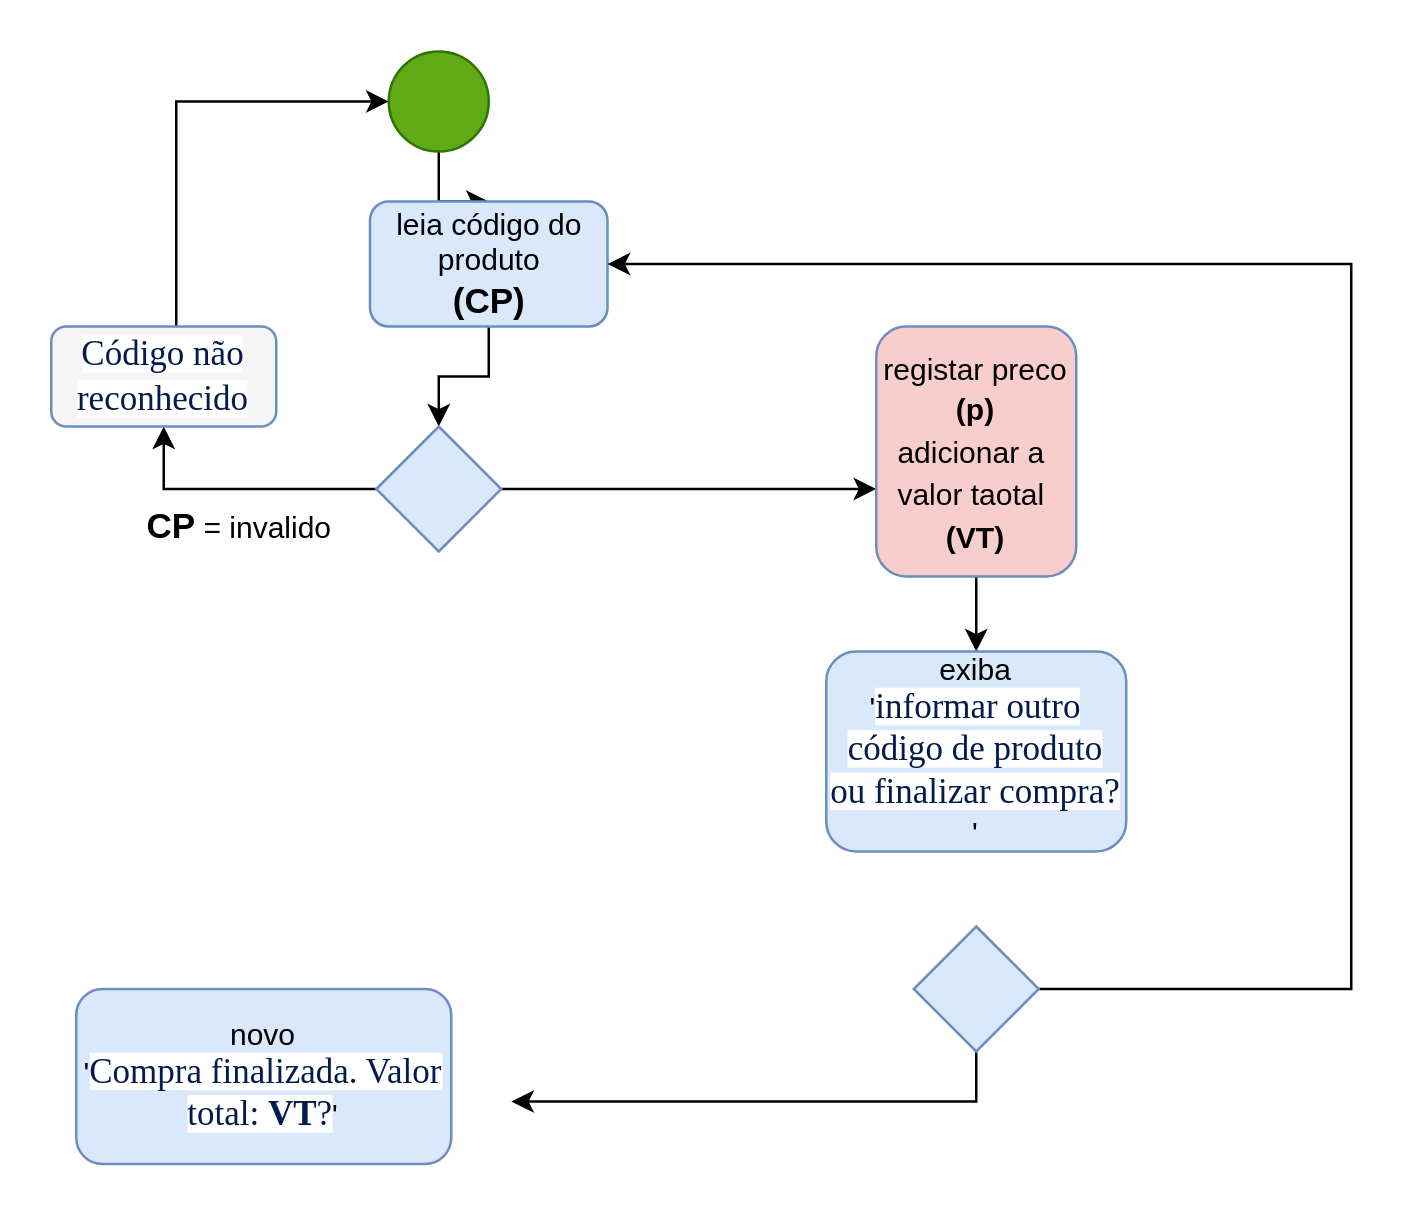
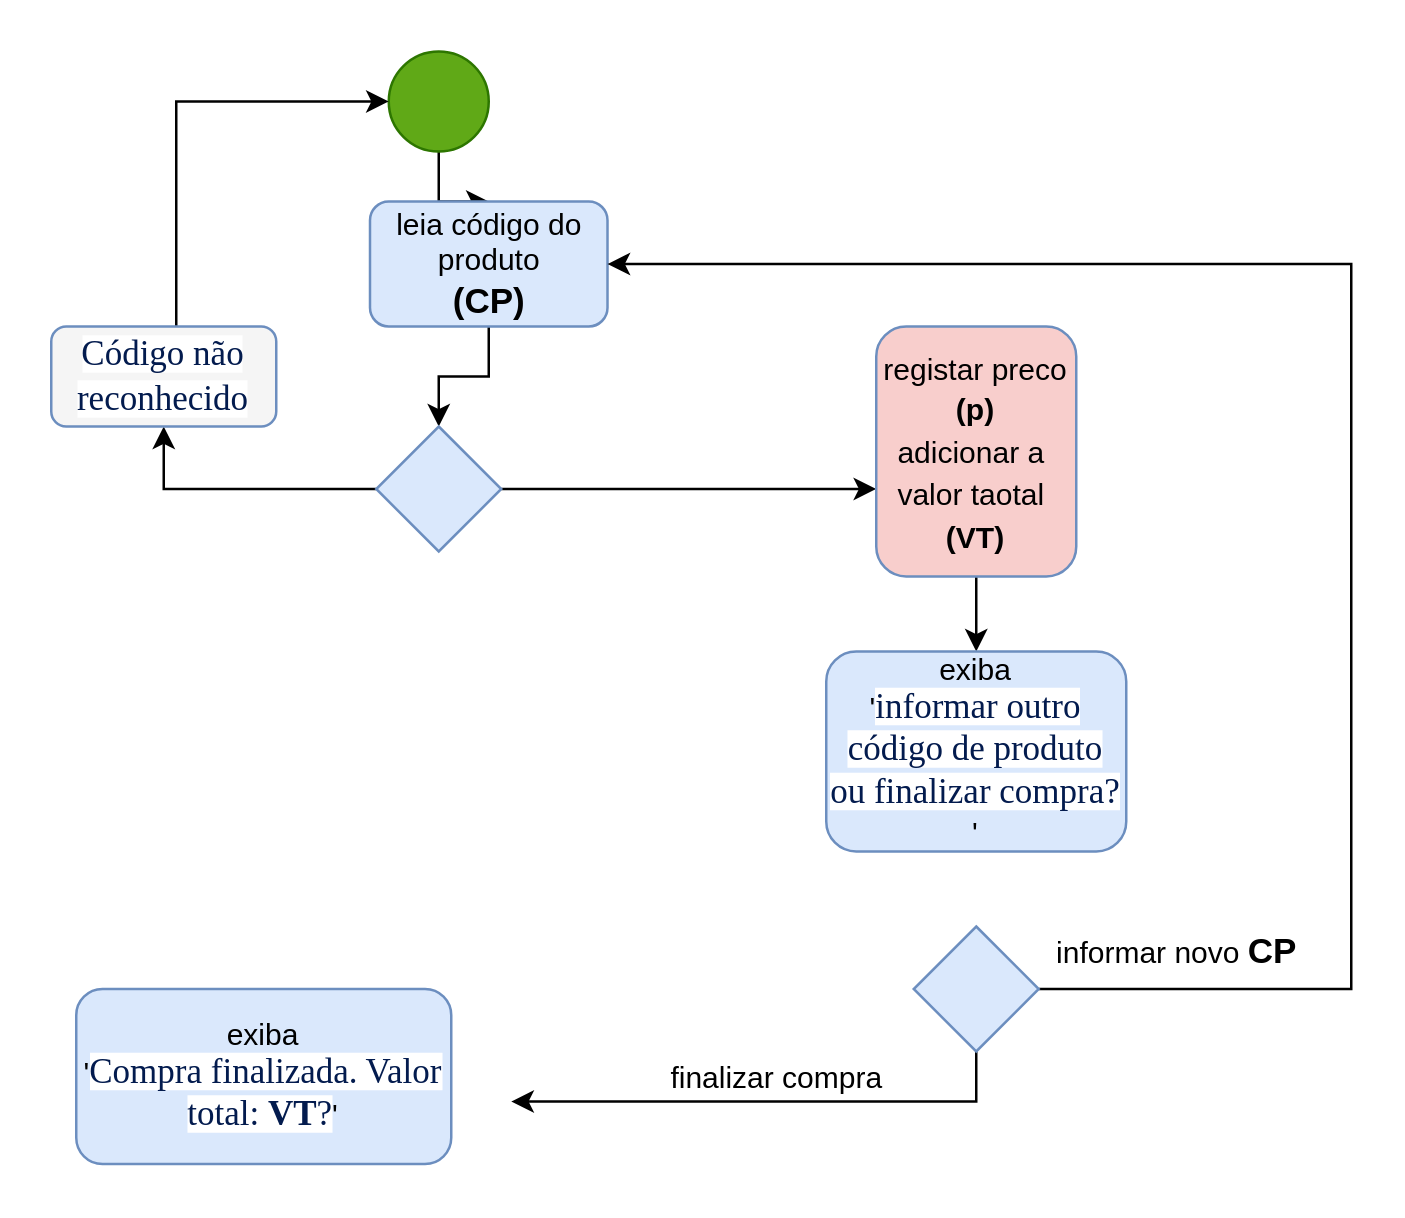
(239, 526) -> none
none -> (1176, 951)
(264, 1076) -> (264, 1076)
none -> (776, 1076)
